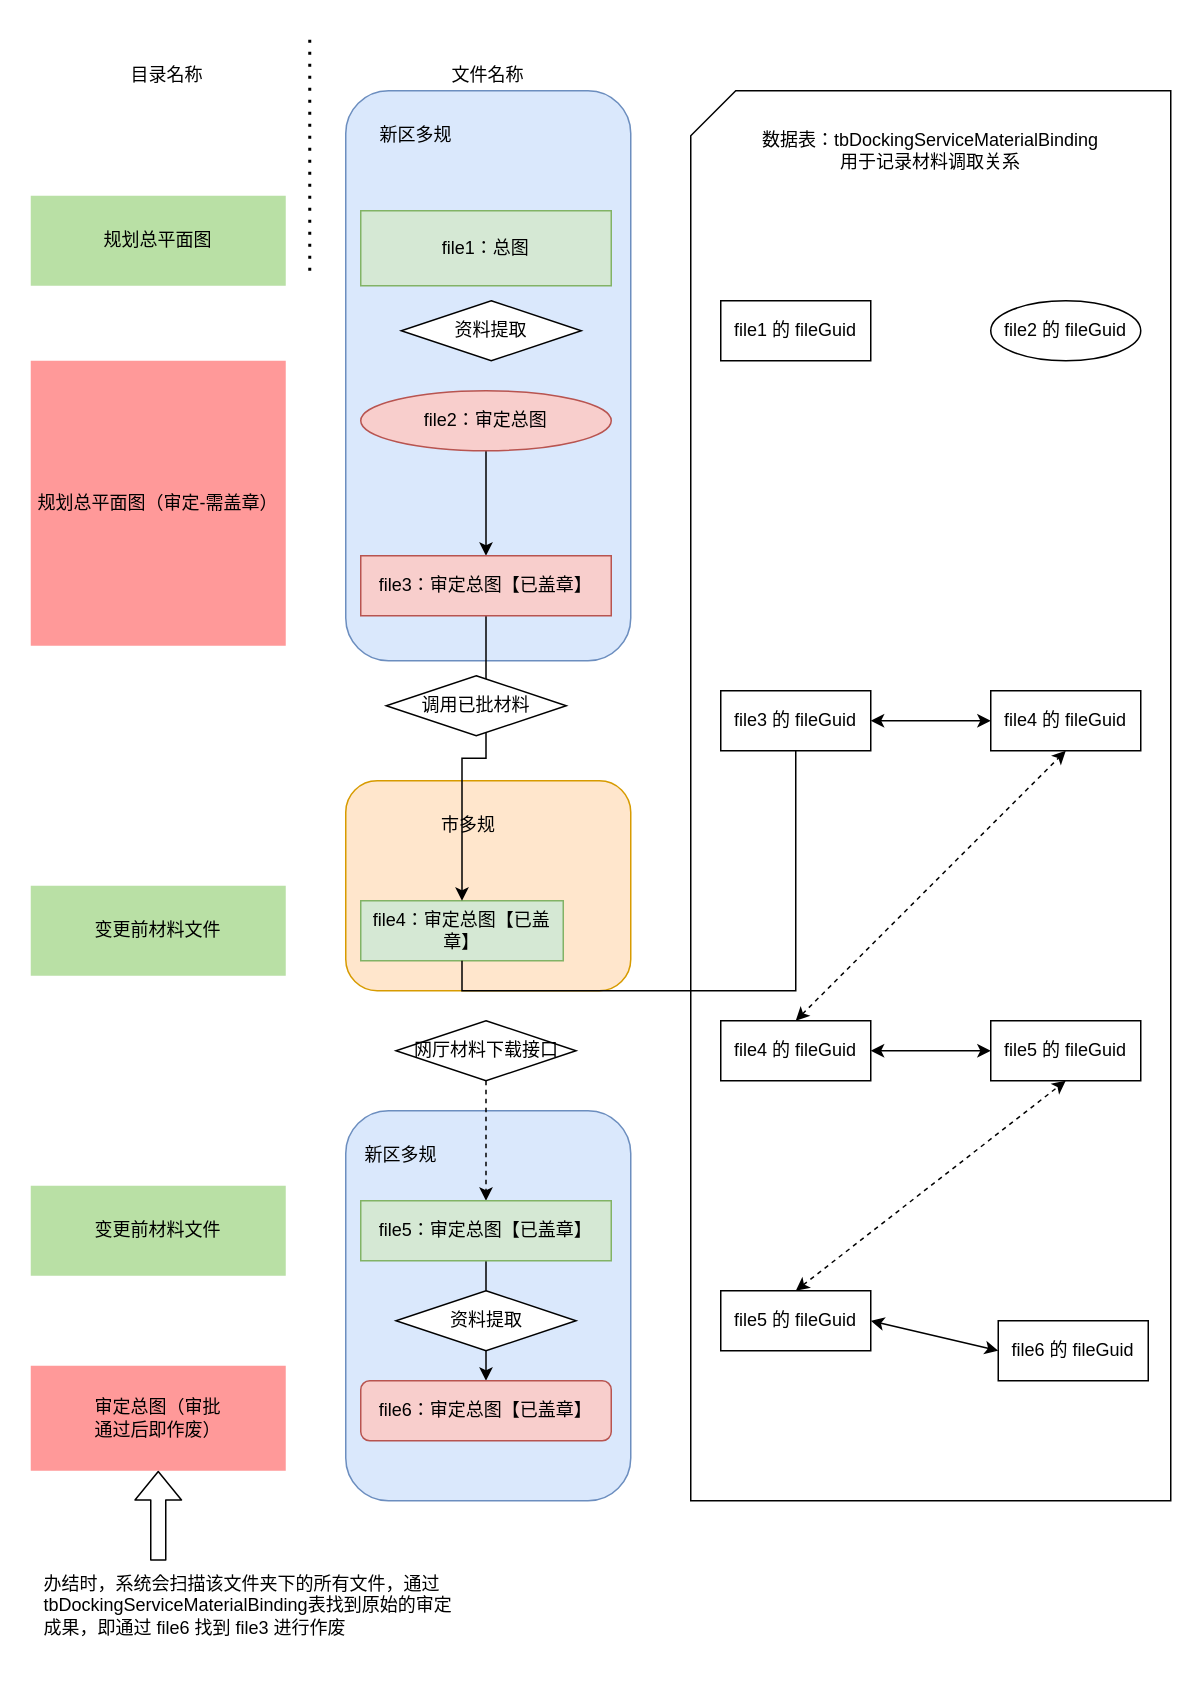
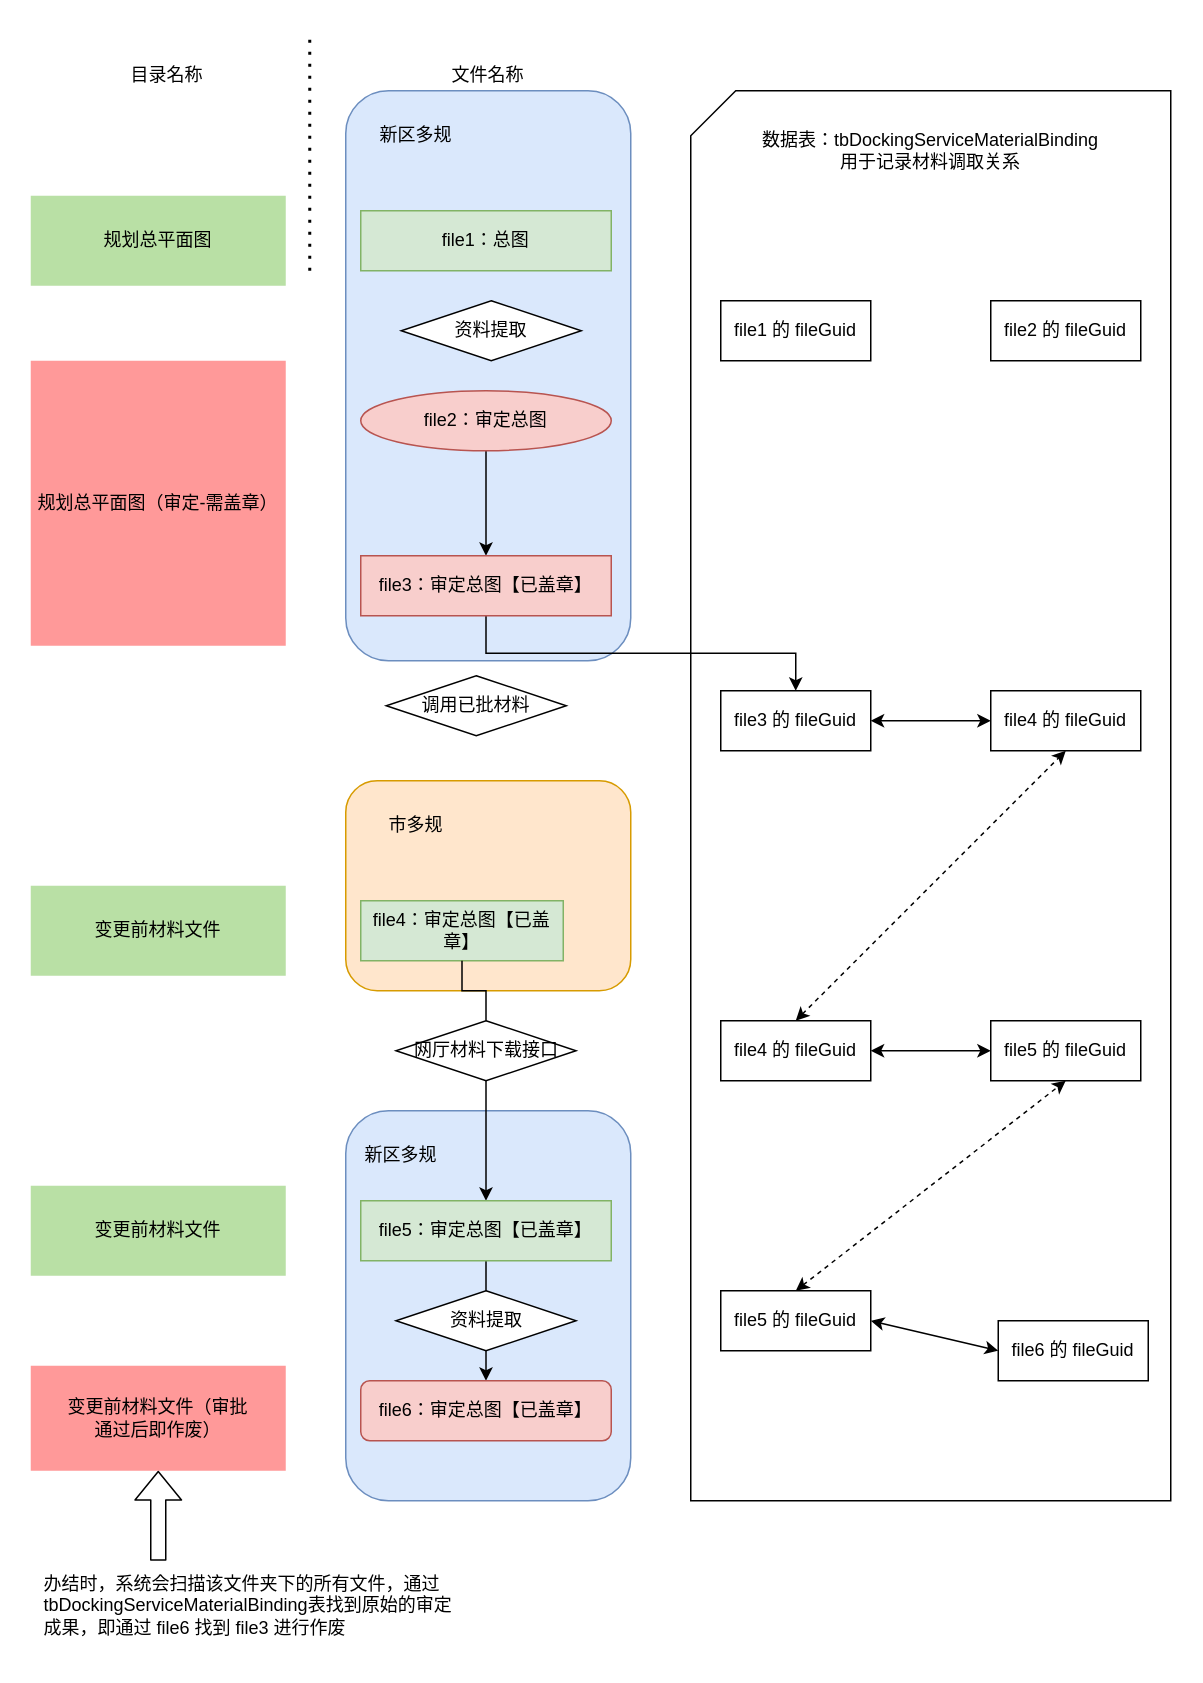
(486, 248) -> (486, 241)
(1066, 331) -> (1066, 331)
(462, 799) -> (653, 653)
(469, 826) -> (416, 826)
(760, 991) -> (486, 1004)
(486, 1136) -> (486, 1136)
(158, 1418) -> (158, 1418)
